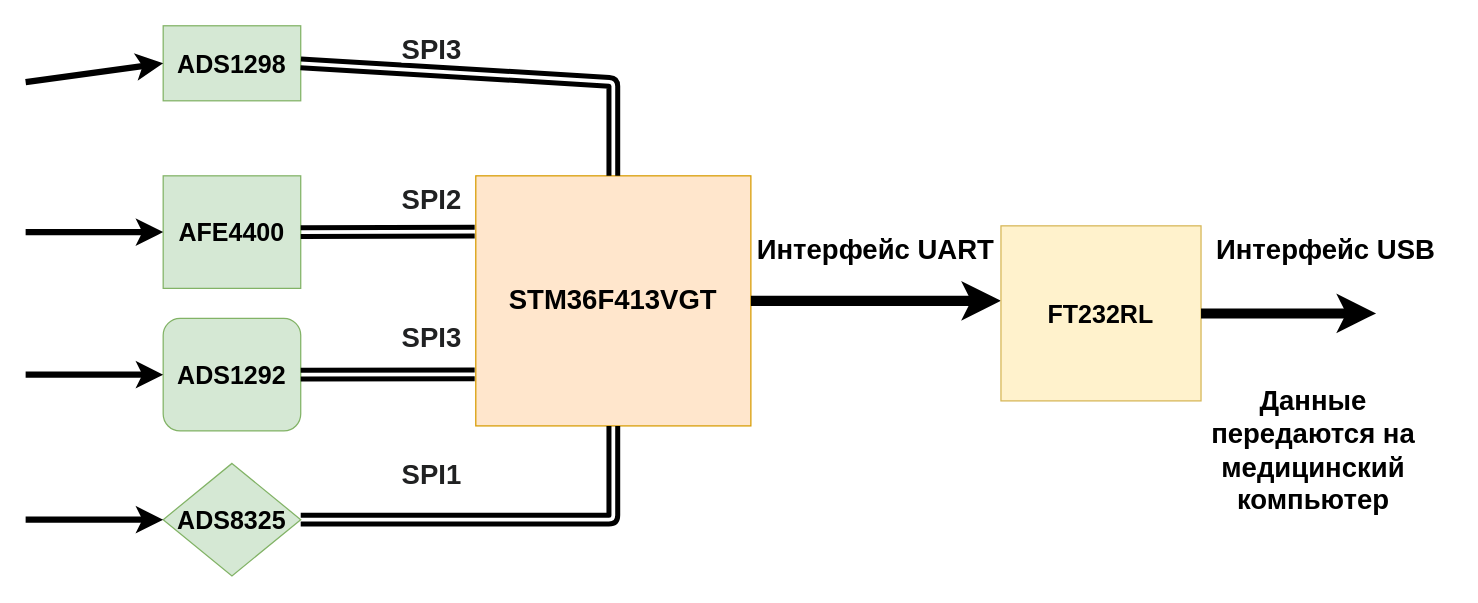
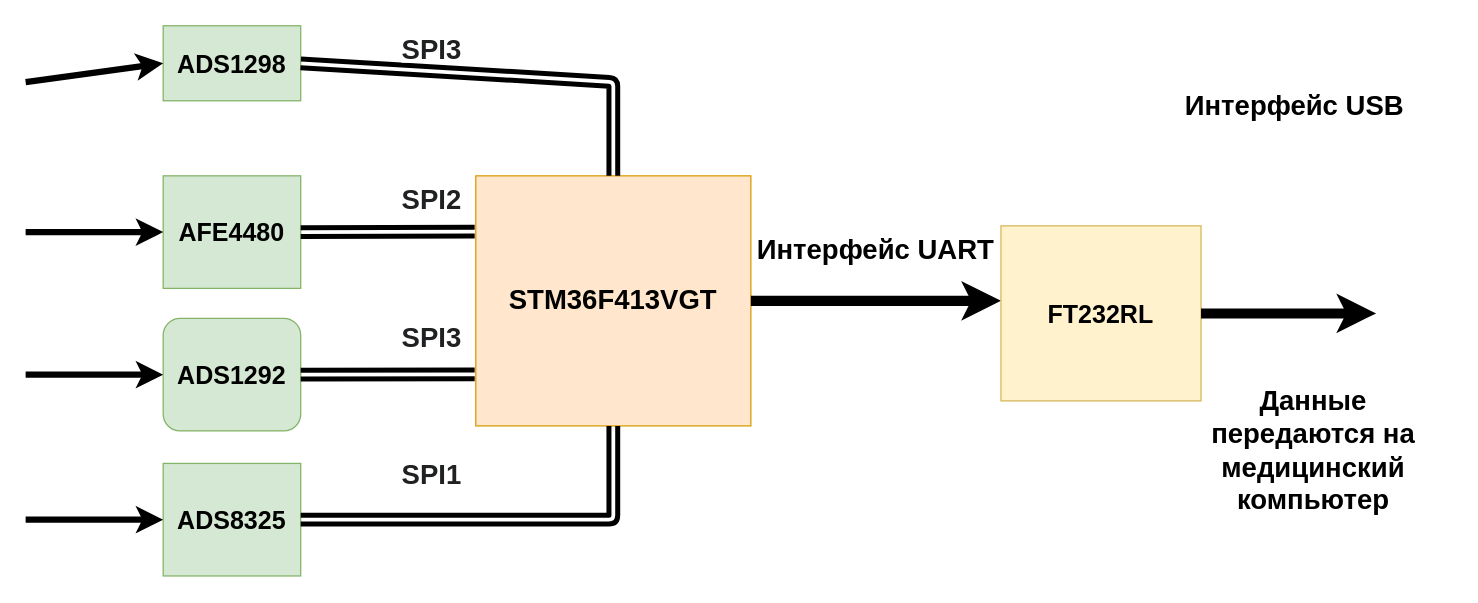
(232, 232) -> (232, 232)
(1326, 251) -> (1294, 107)
(232, 519) -> (232, 519)
